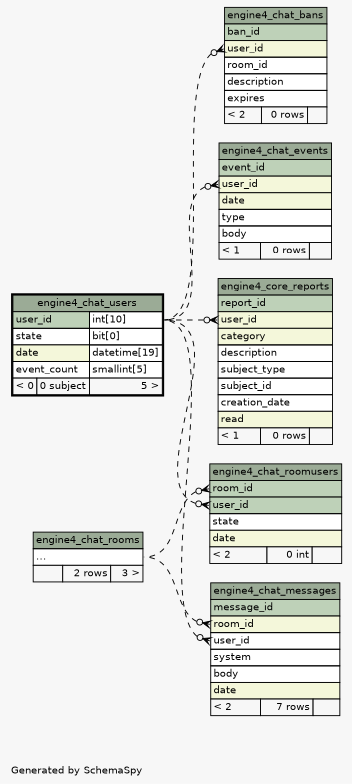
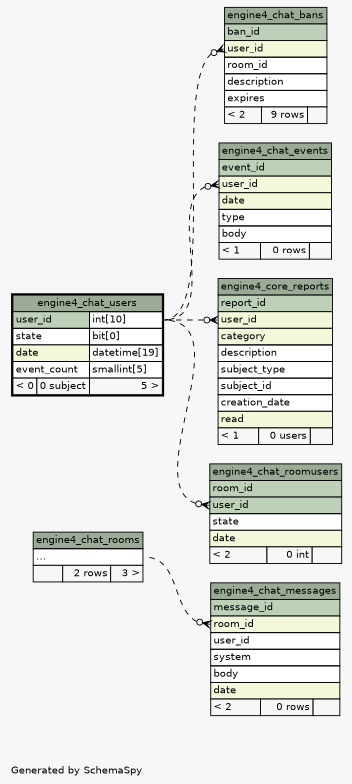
(288, 115) -> (288, 115)
(290, 436) -> (289, 436)
(187, 474) -> none
(174, 529) -> none
(293, 707) -> (293, 707)
